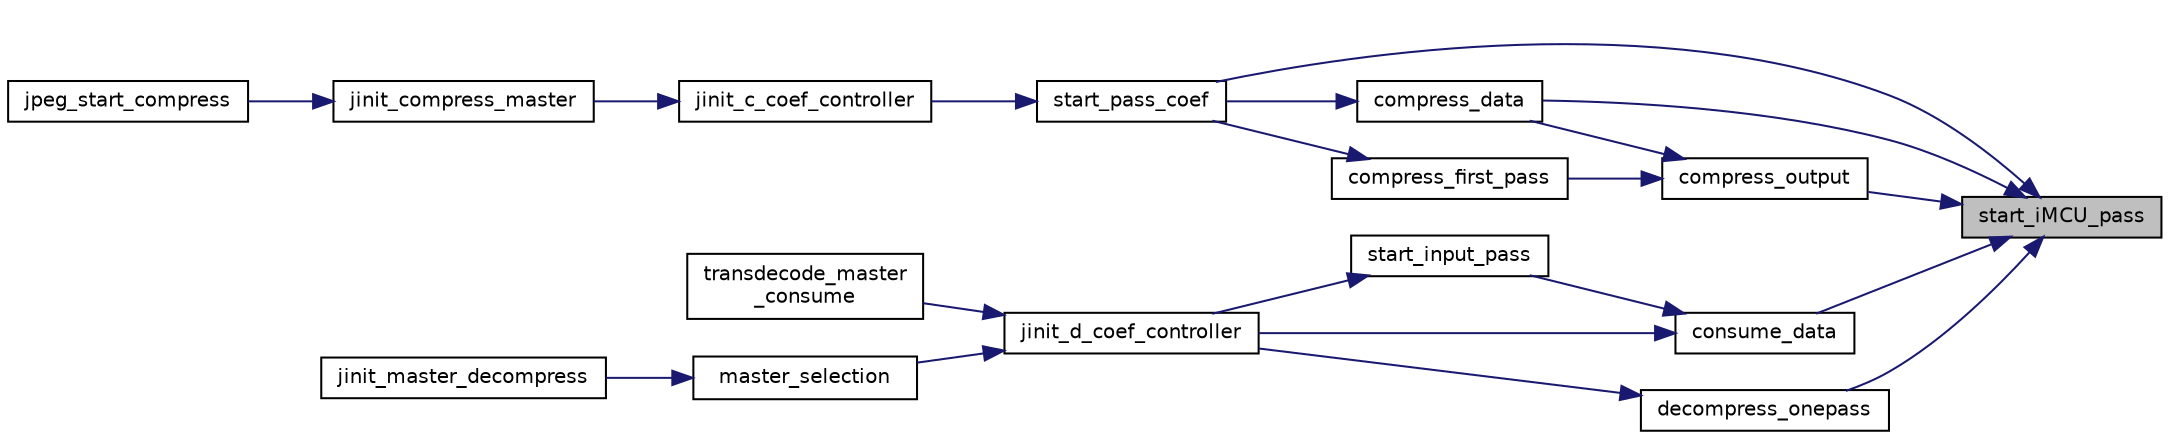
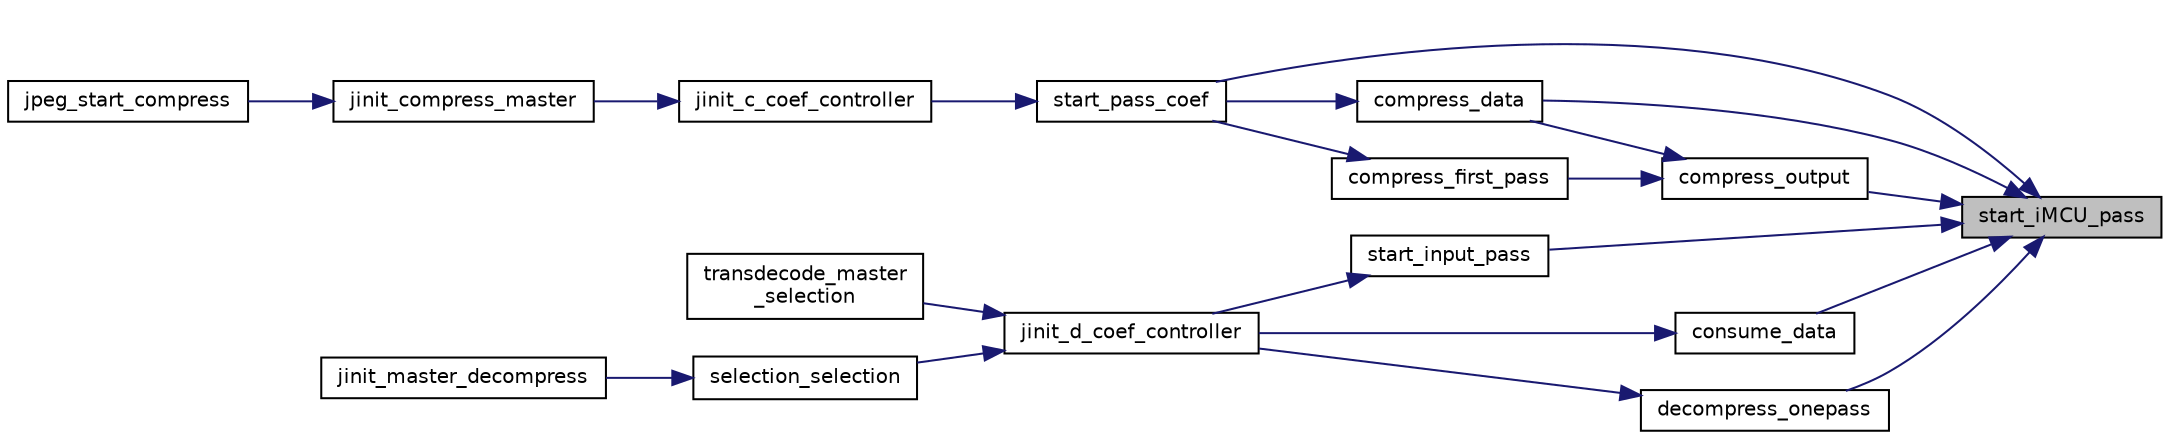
(805, 286) -> (805, 286)
(1597, 292) -> (1745, 237)
(805, 378) -> (805, 378)
